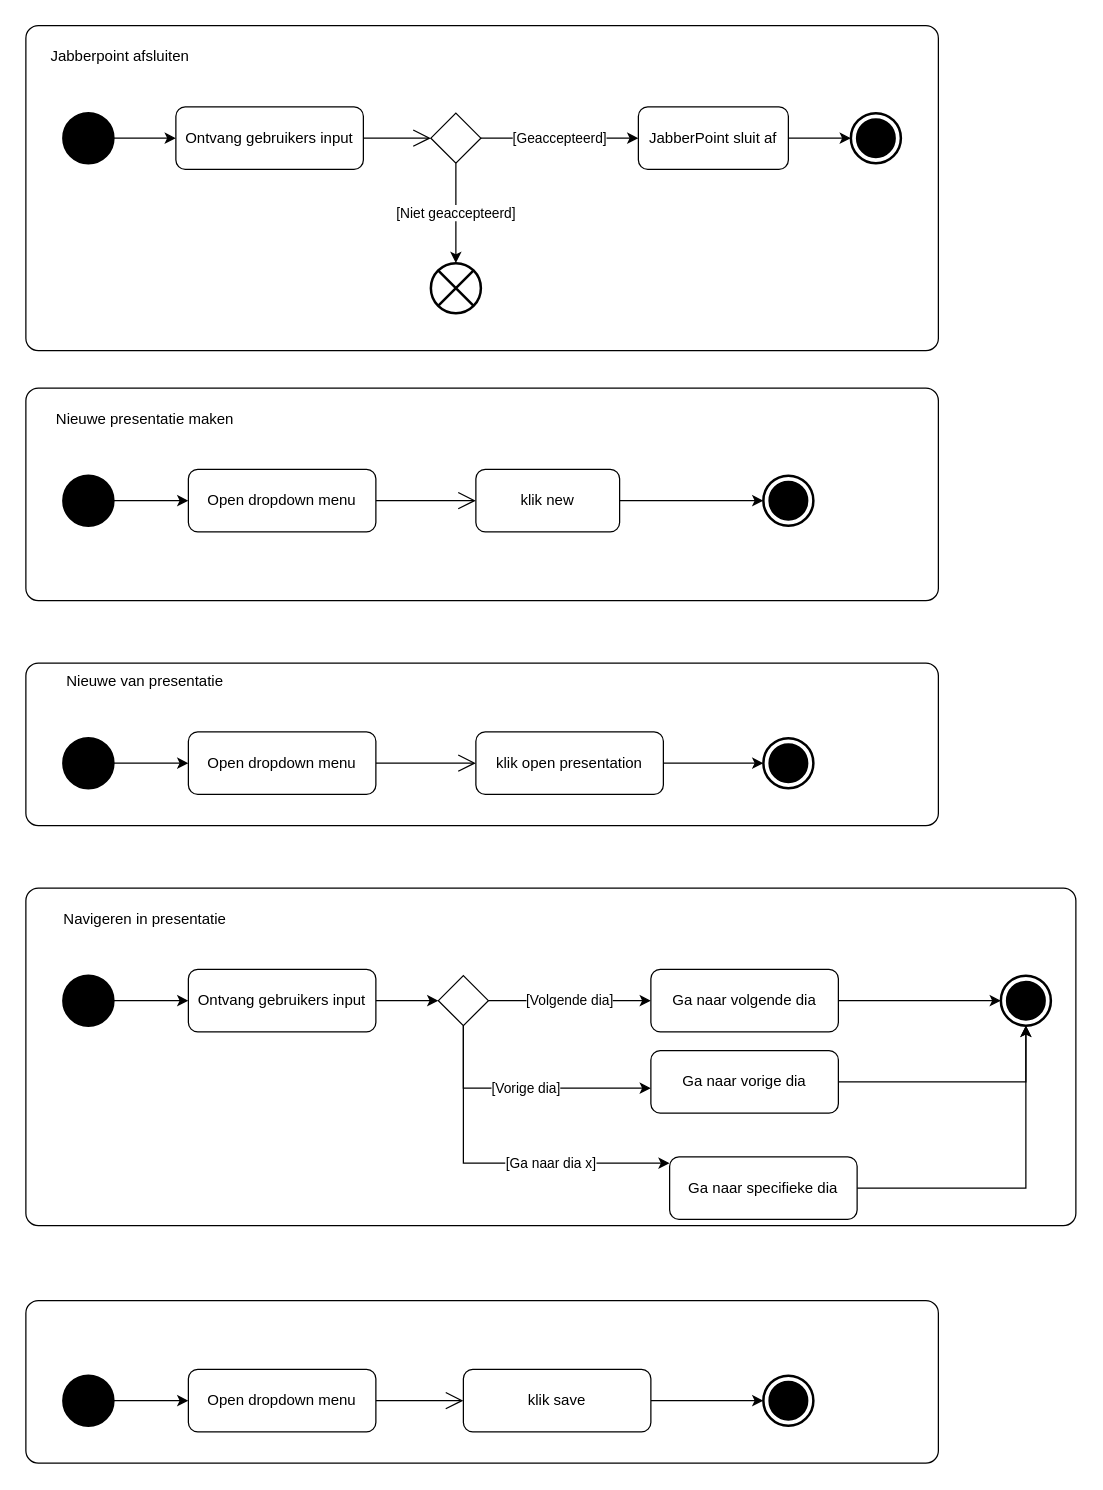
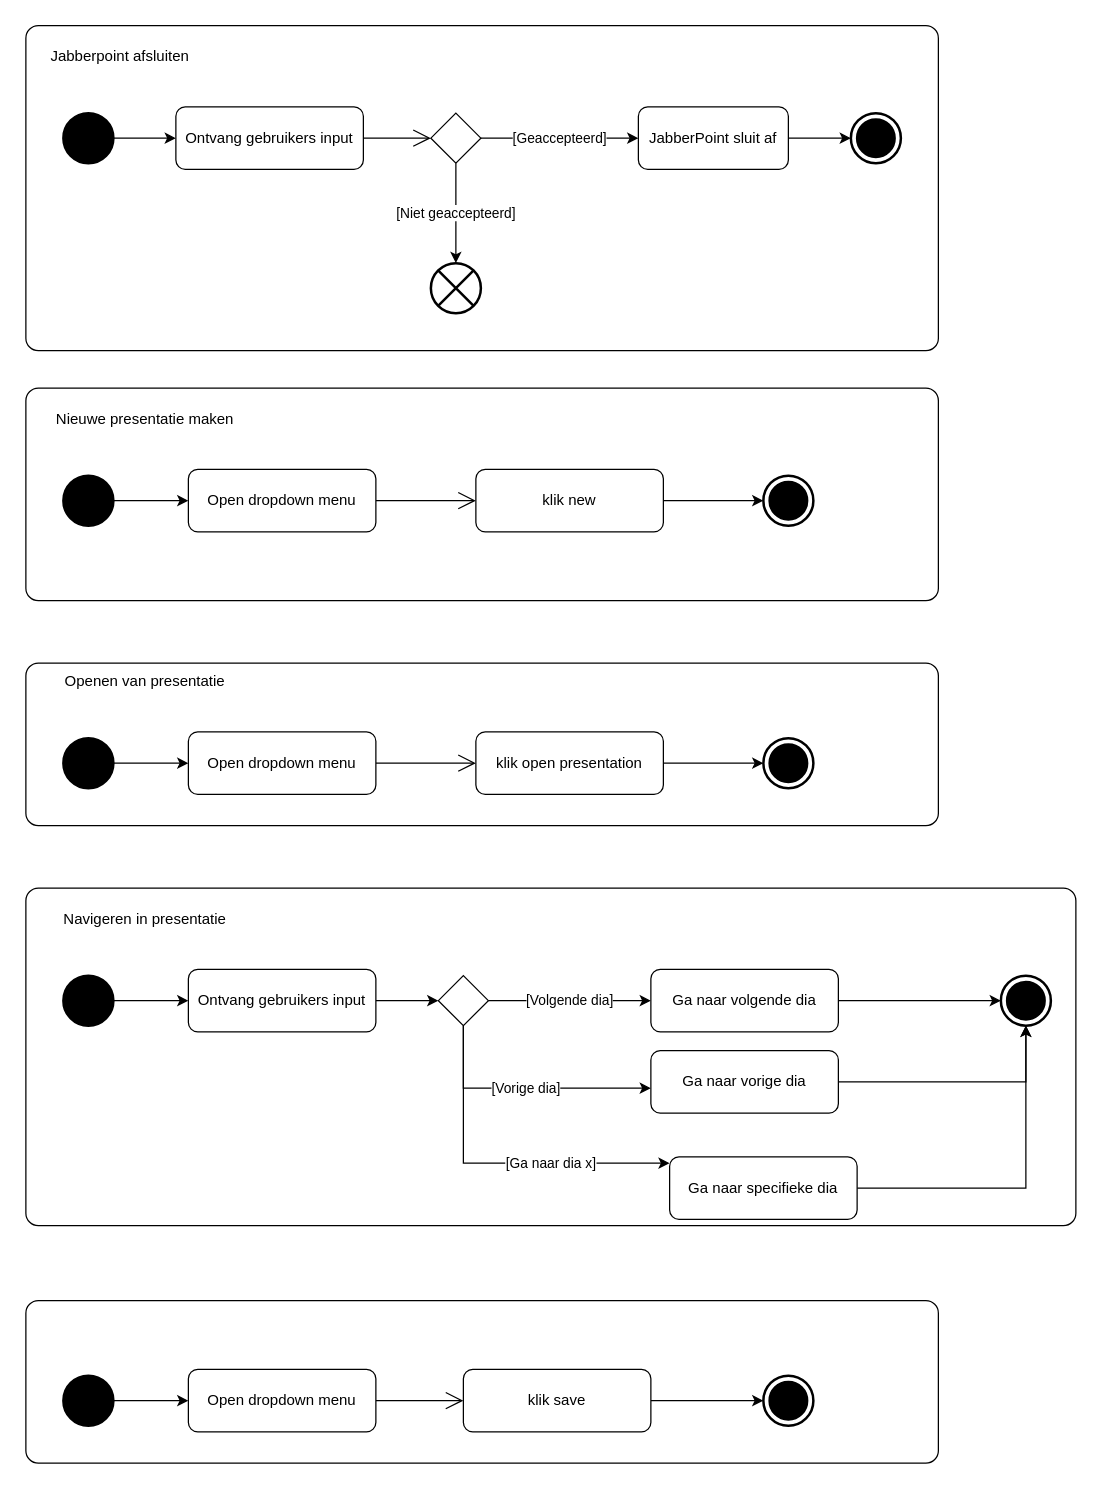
(548, 501) -> (569, 501)
(145, 682) -> (145, 682)
